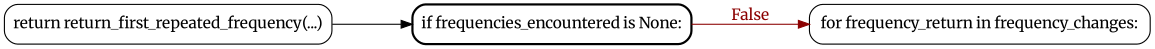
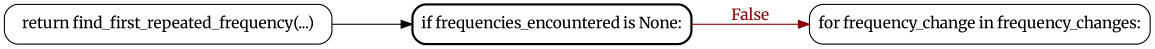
(168, 24) -> (168, 24)
(980, 24) -> (980, 24)
